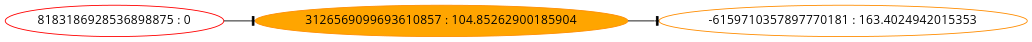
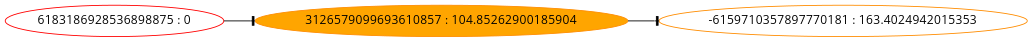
(115, 21) -> (115, 21)
(442, 21) -> (442, 21)
